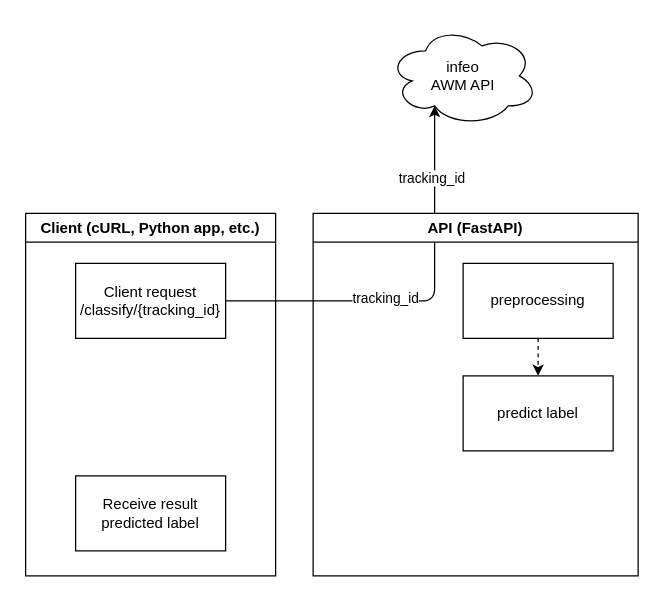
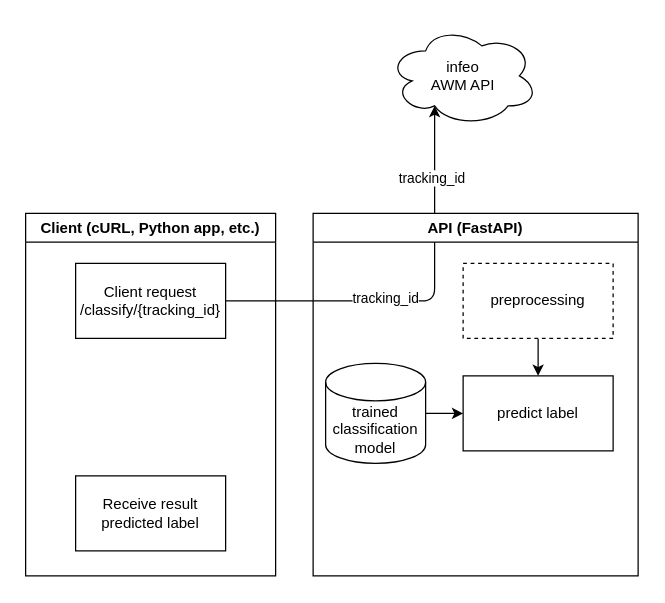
(538, 301) -> (538, 301)
(538, 352) -> (538, 352)
none -> (376, 413)
none -> (440, 413)
